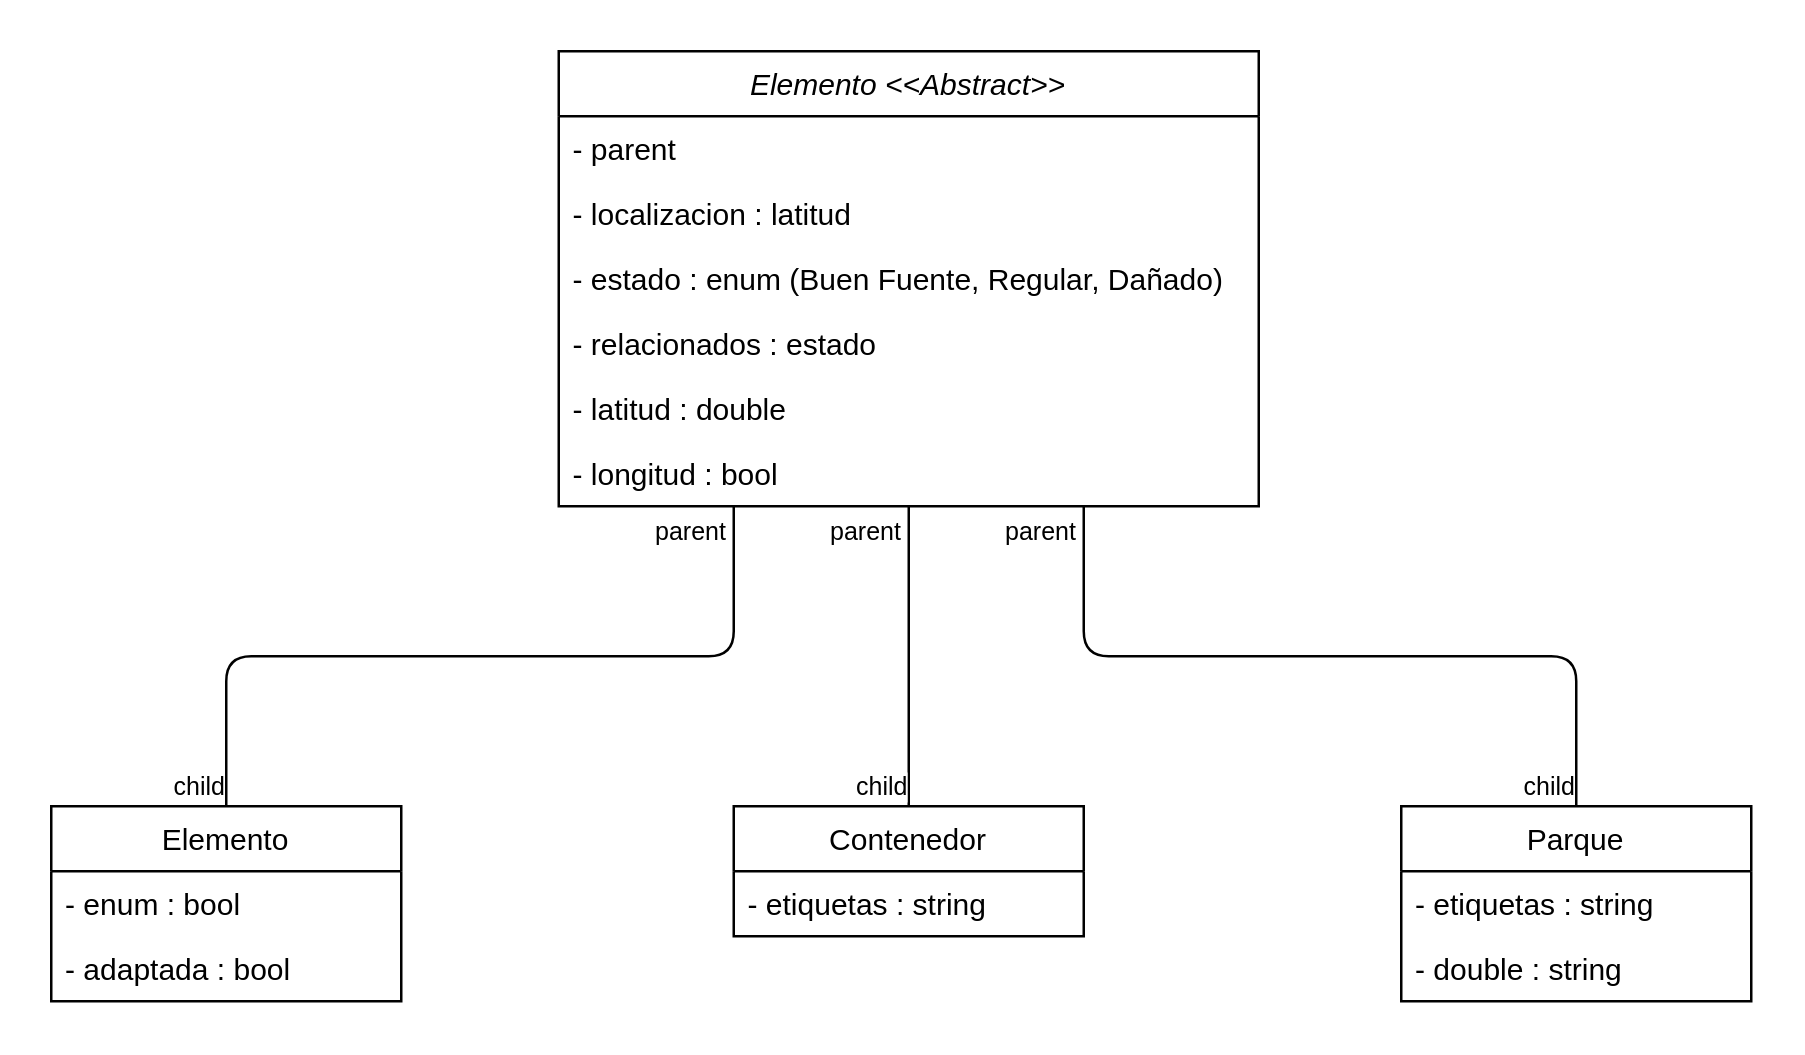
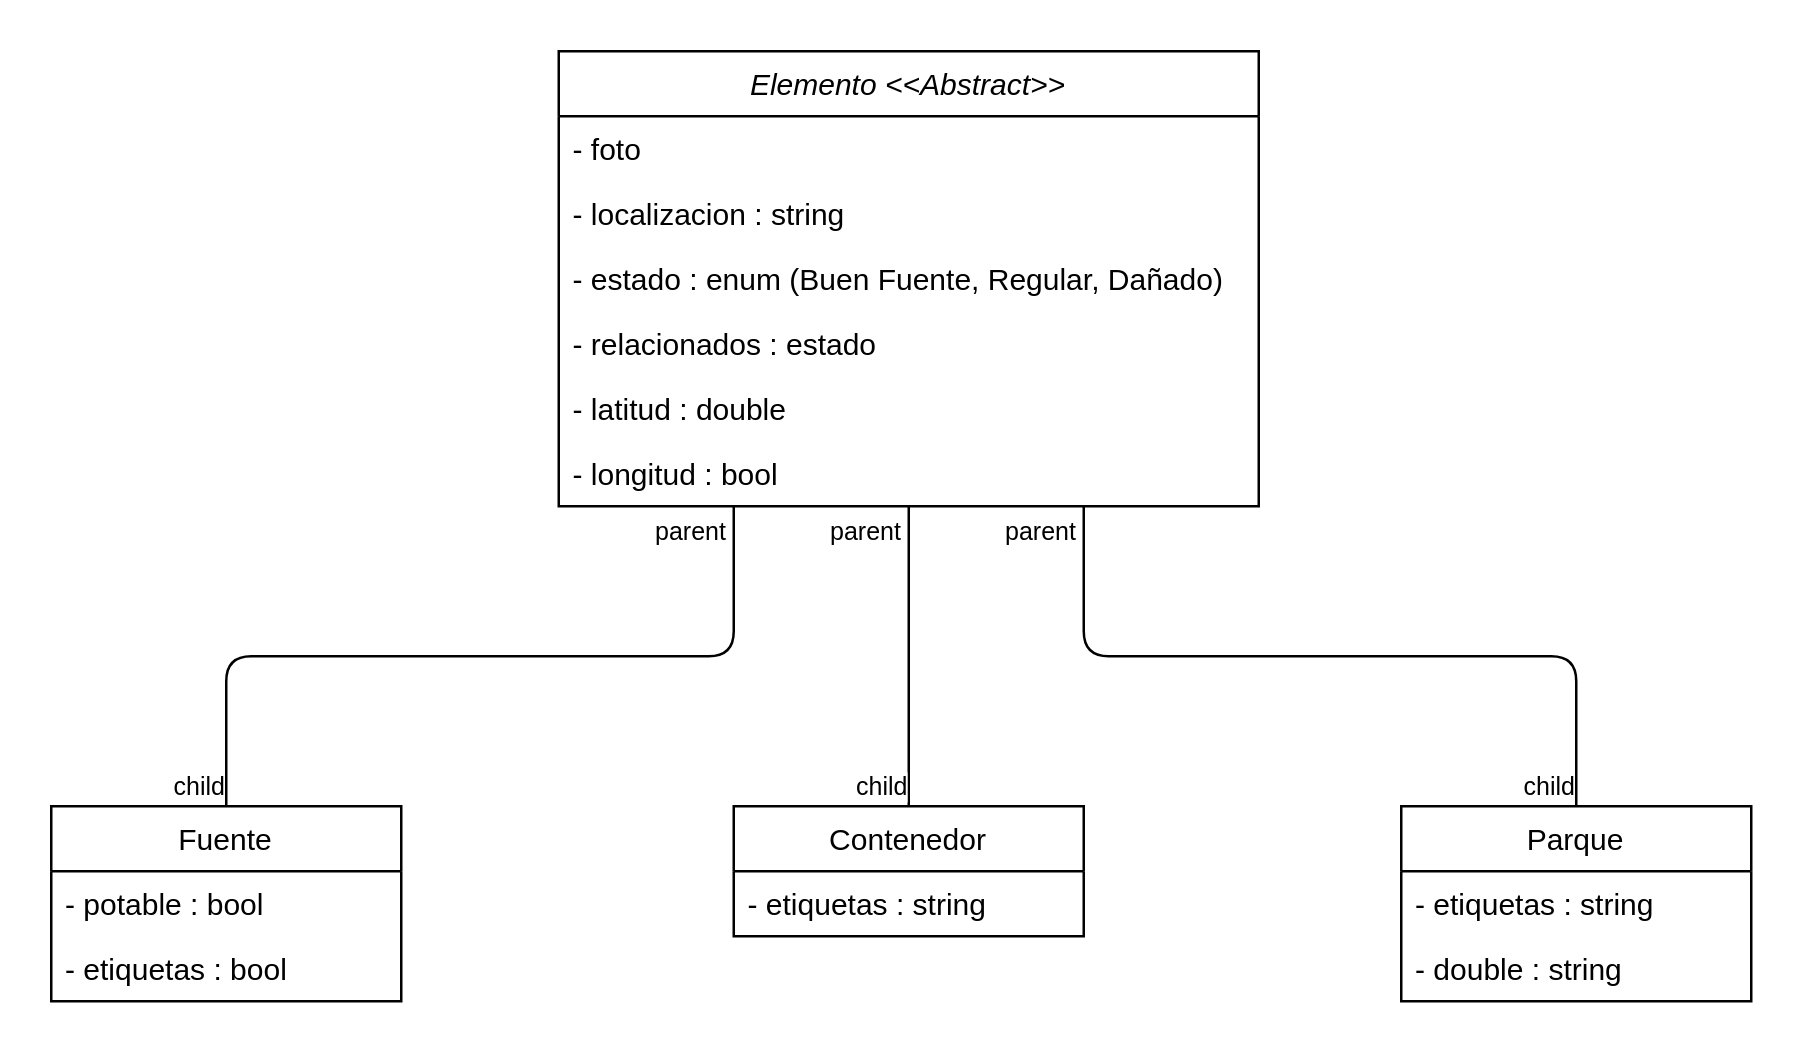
(636, 150) -> (619, 150)
(735, 215) -> (731, 215)
(225, 840) -> (225, 840)
(155, 905) -> (176, 905)
(188, 970) -> (193, 970)
